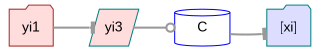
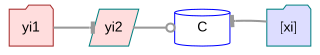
(114, 28) -> (114, 28)
(246, 35) -> (251, 21)
